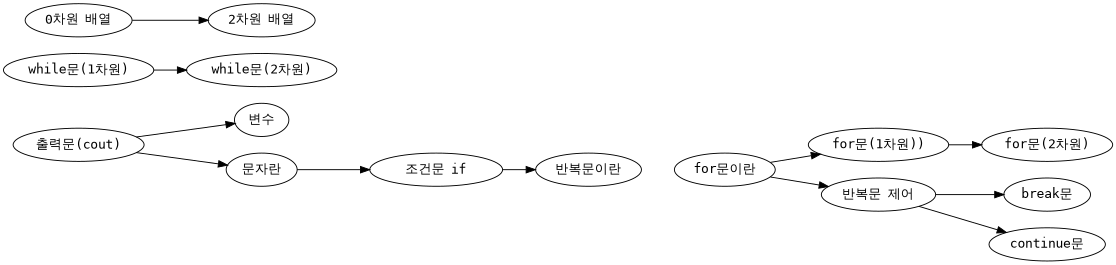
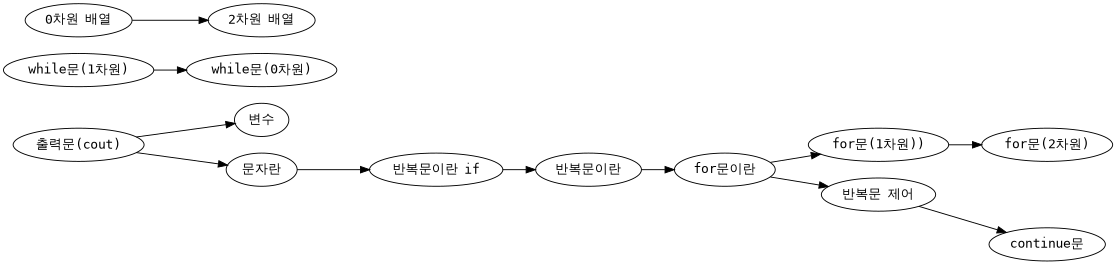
(262, 70) -> (262, 70)
(436, 170) -> (436, 170)
none -> (653, 170)
(1047, 195) -> none
